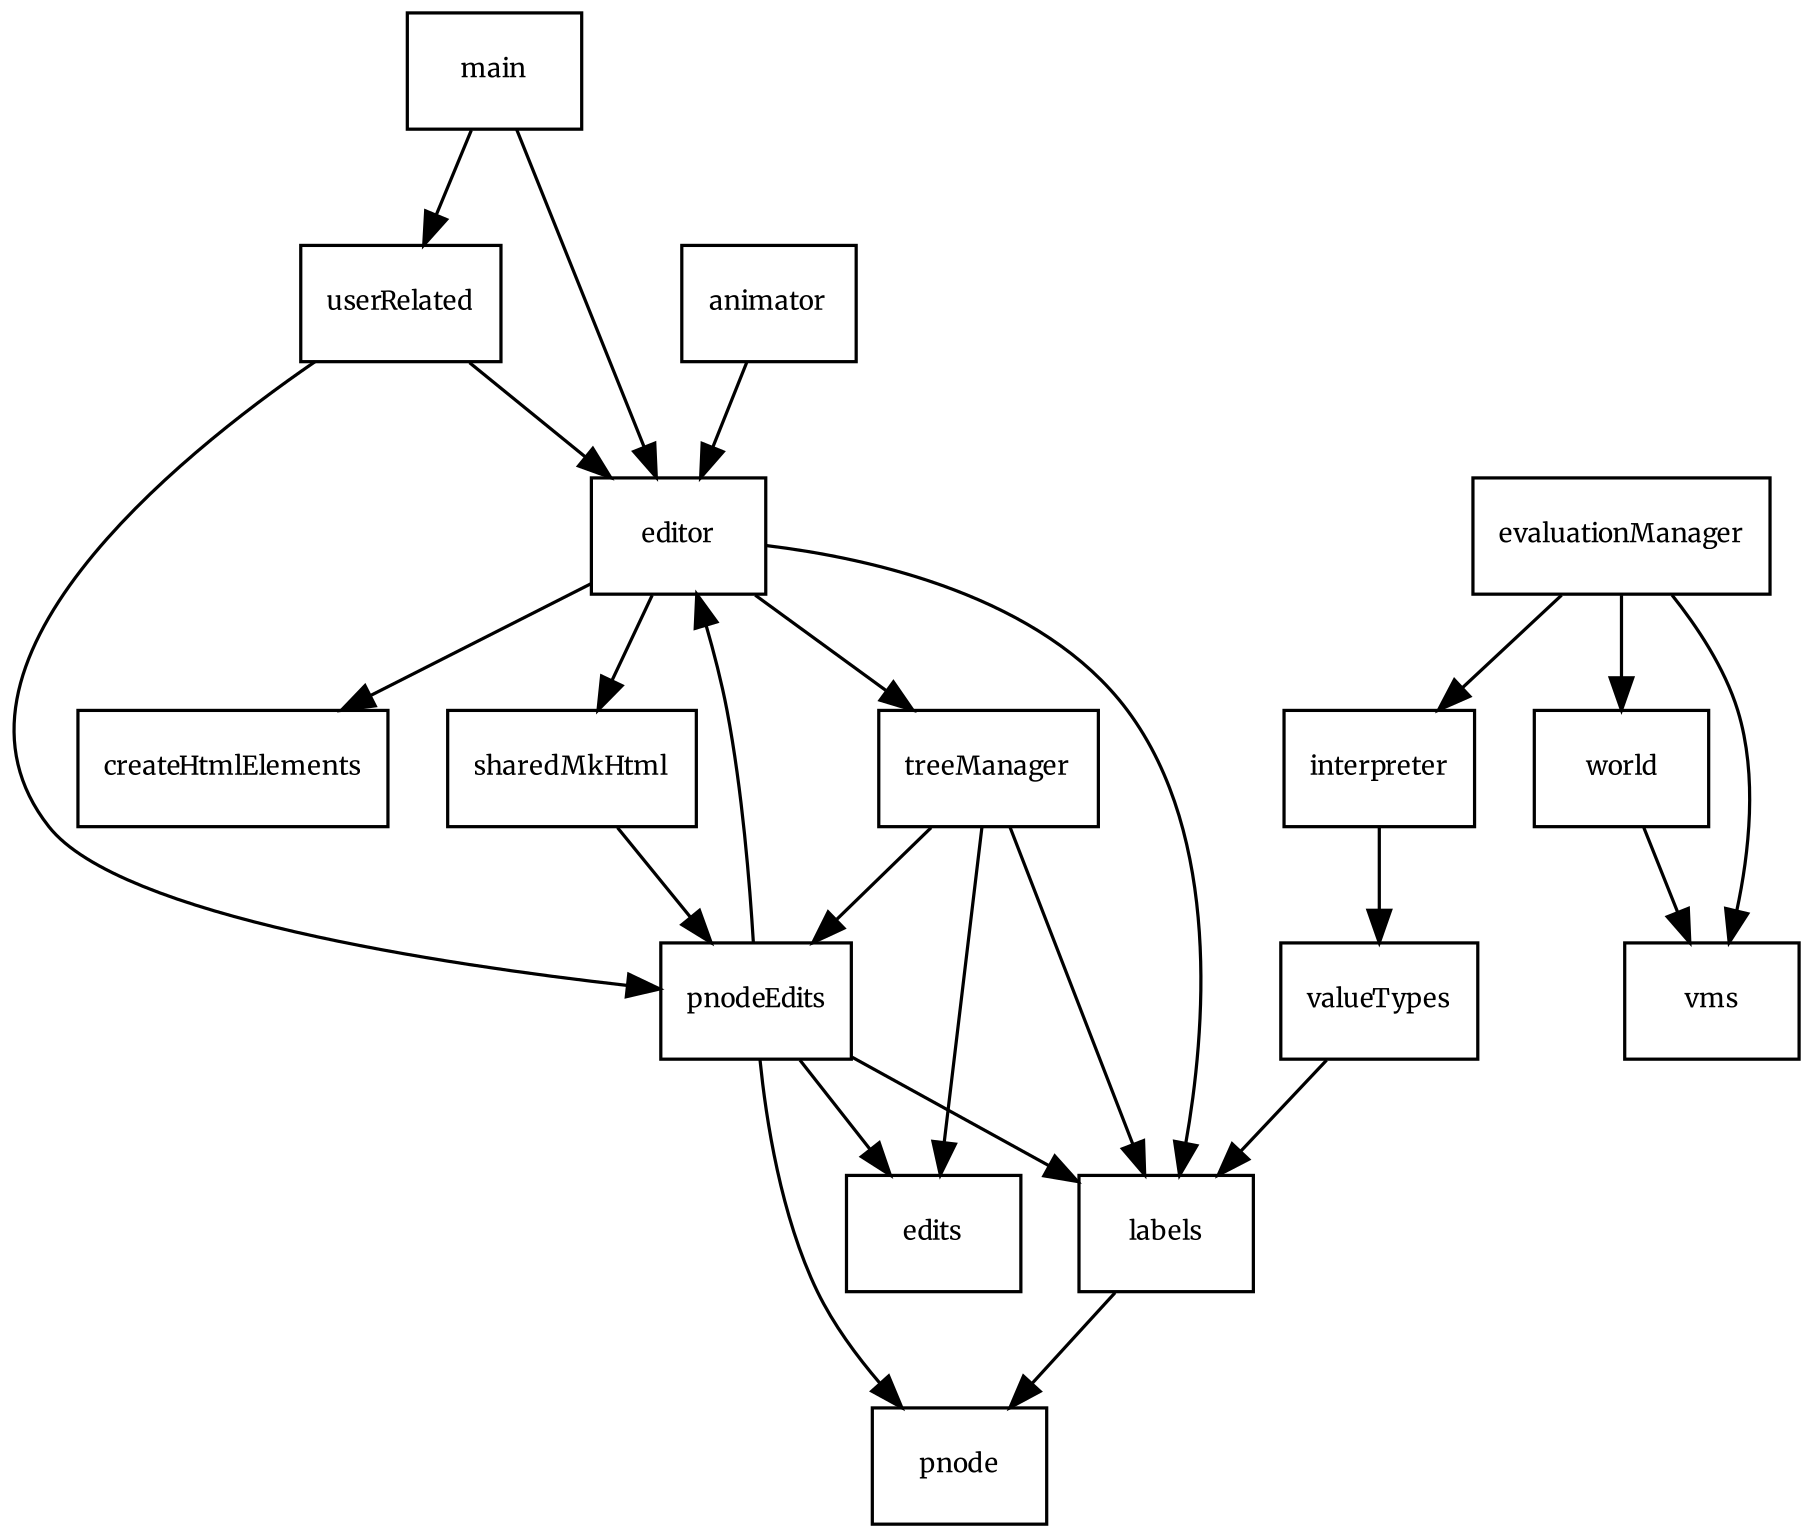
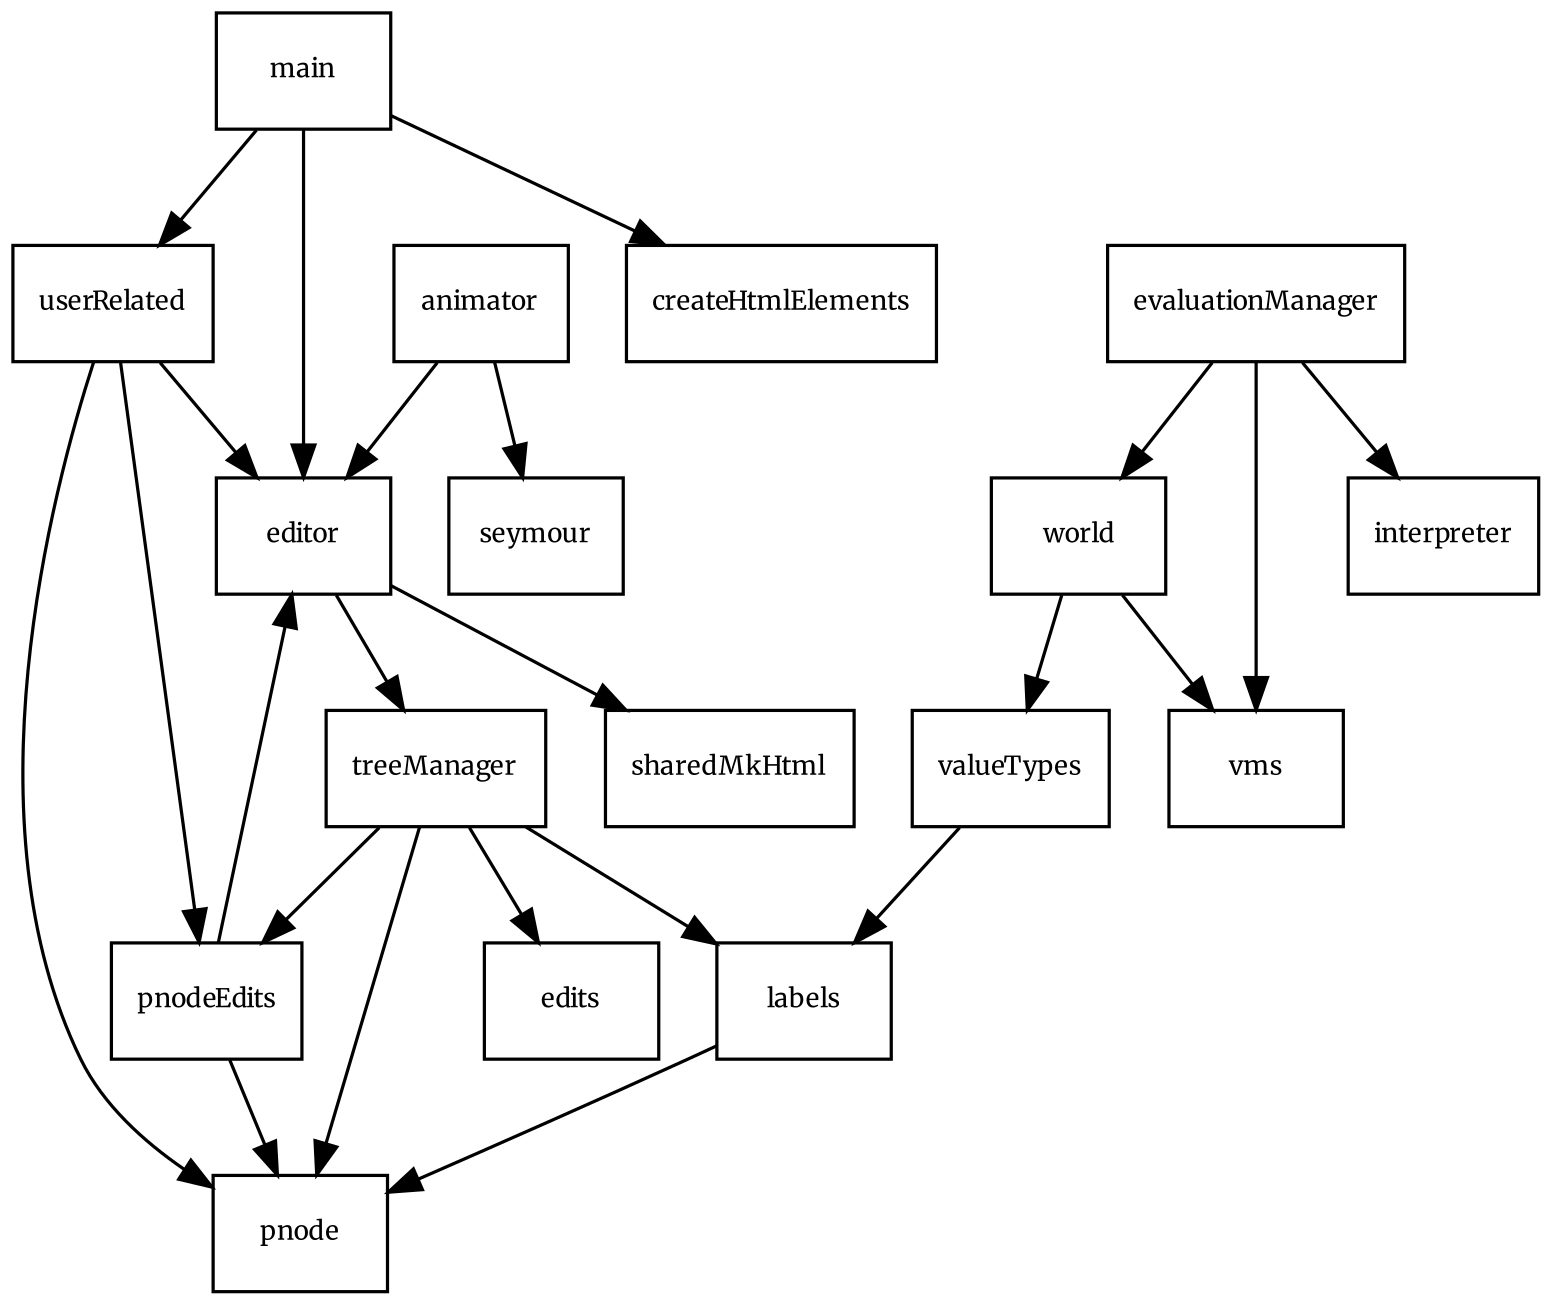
none -> (536, 536)
(481, 640) -> (513, 173)
(1138, 728) -> none
none -> (24, 787)
(1379, 869) -> (1049, 637)
(654, 873) -> none
none -> (373, 985)
(835, 1105) -> none
(970, 1122) -> none
